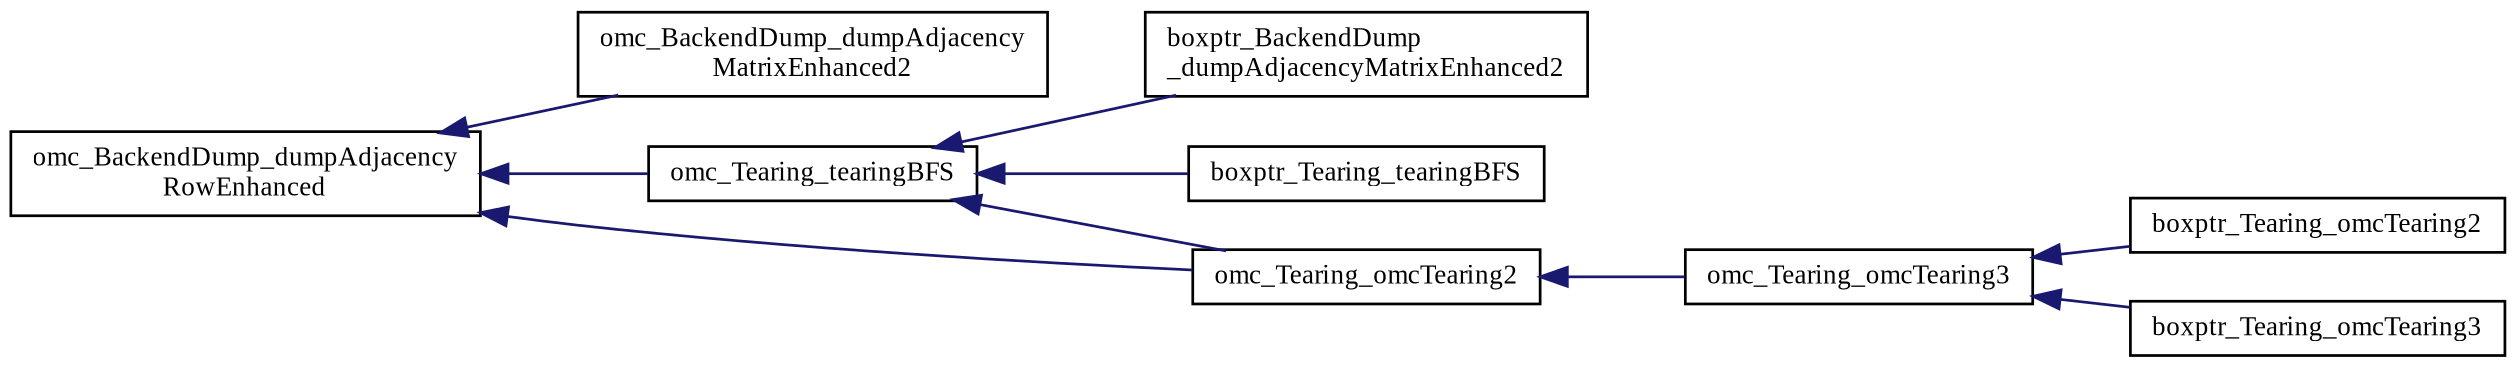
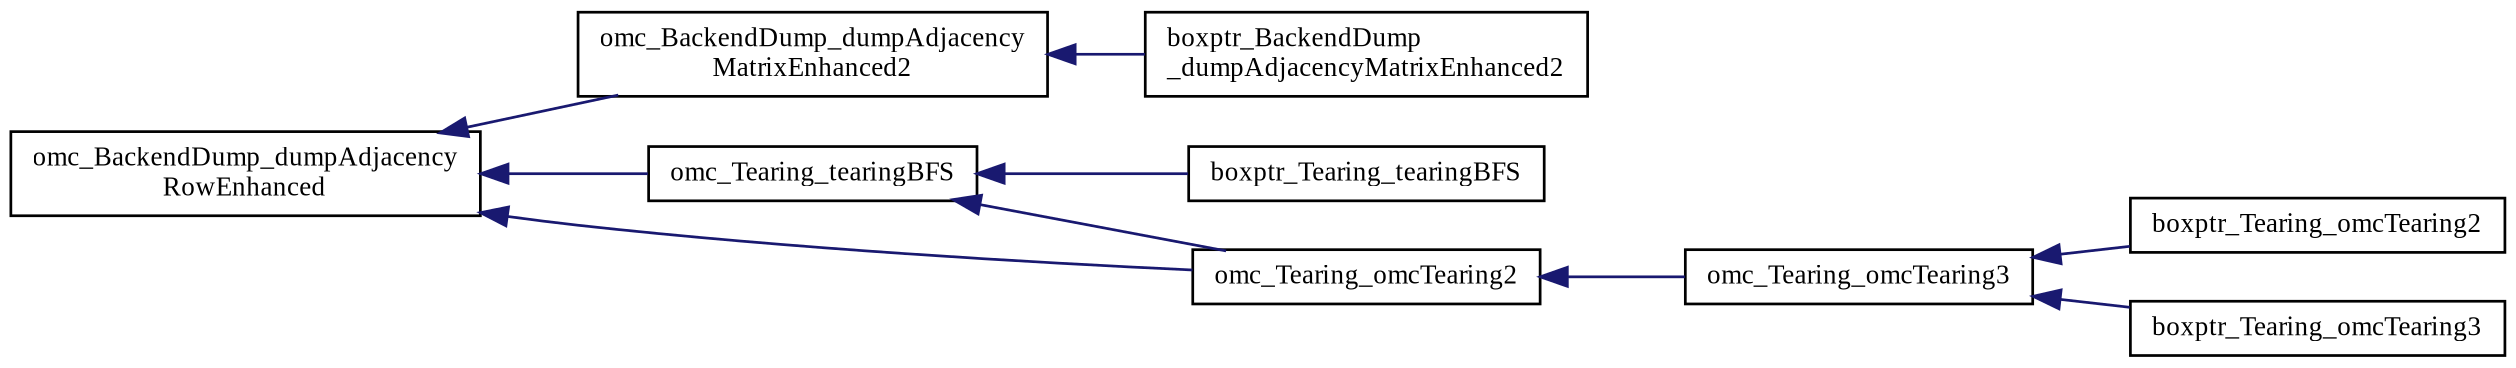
(1069, 118) -> (1110, 54)
